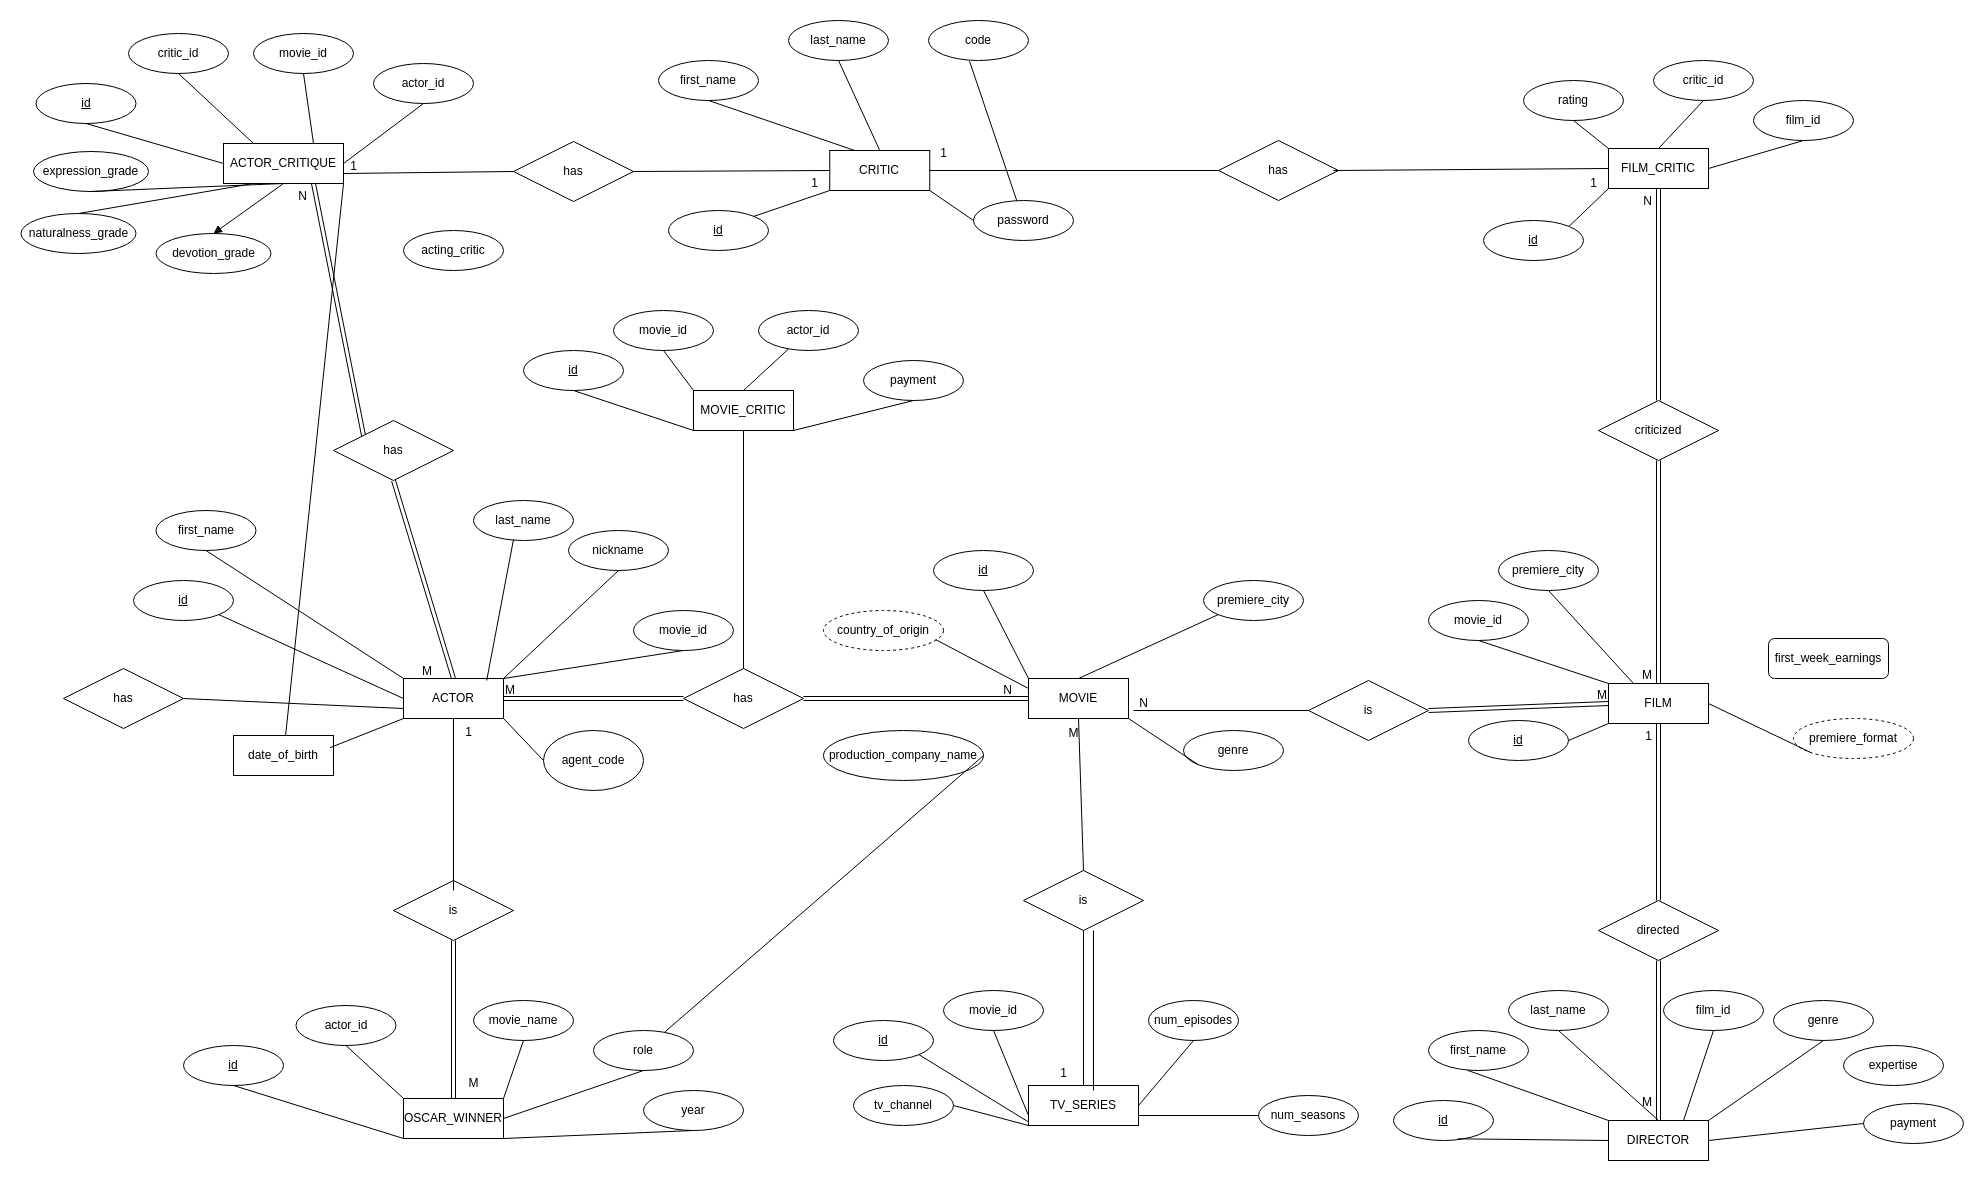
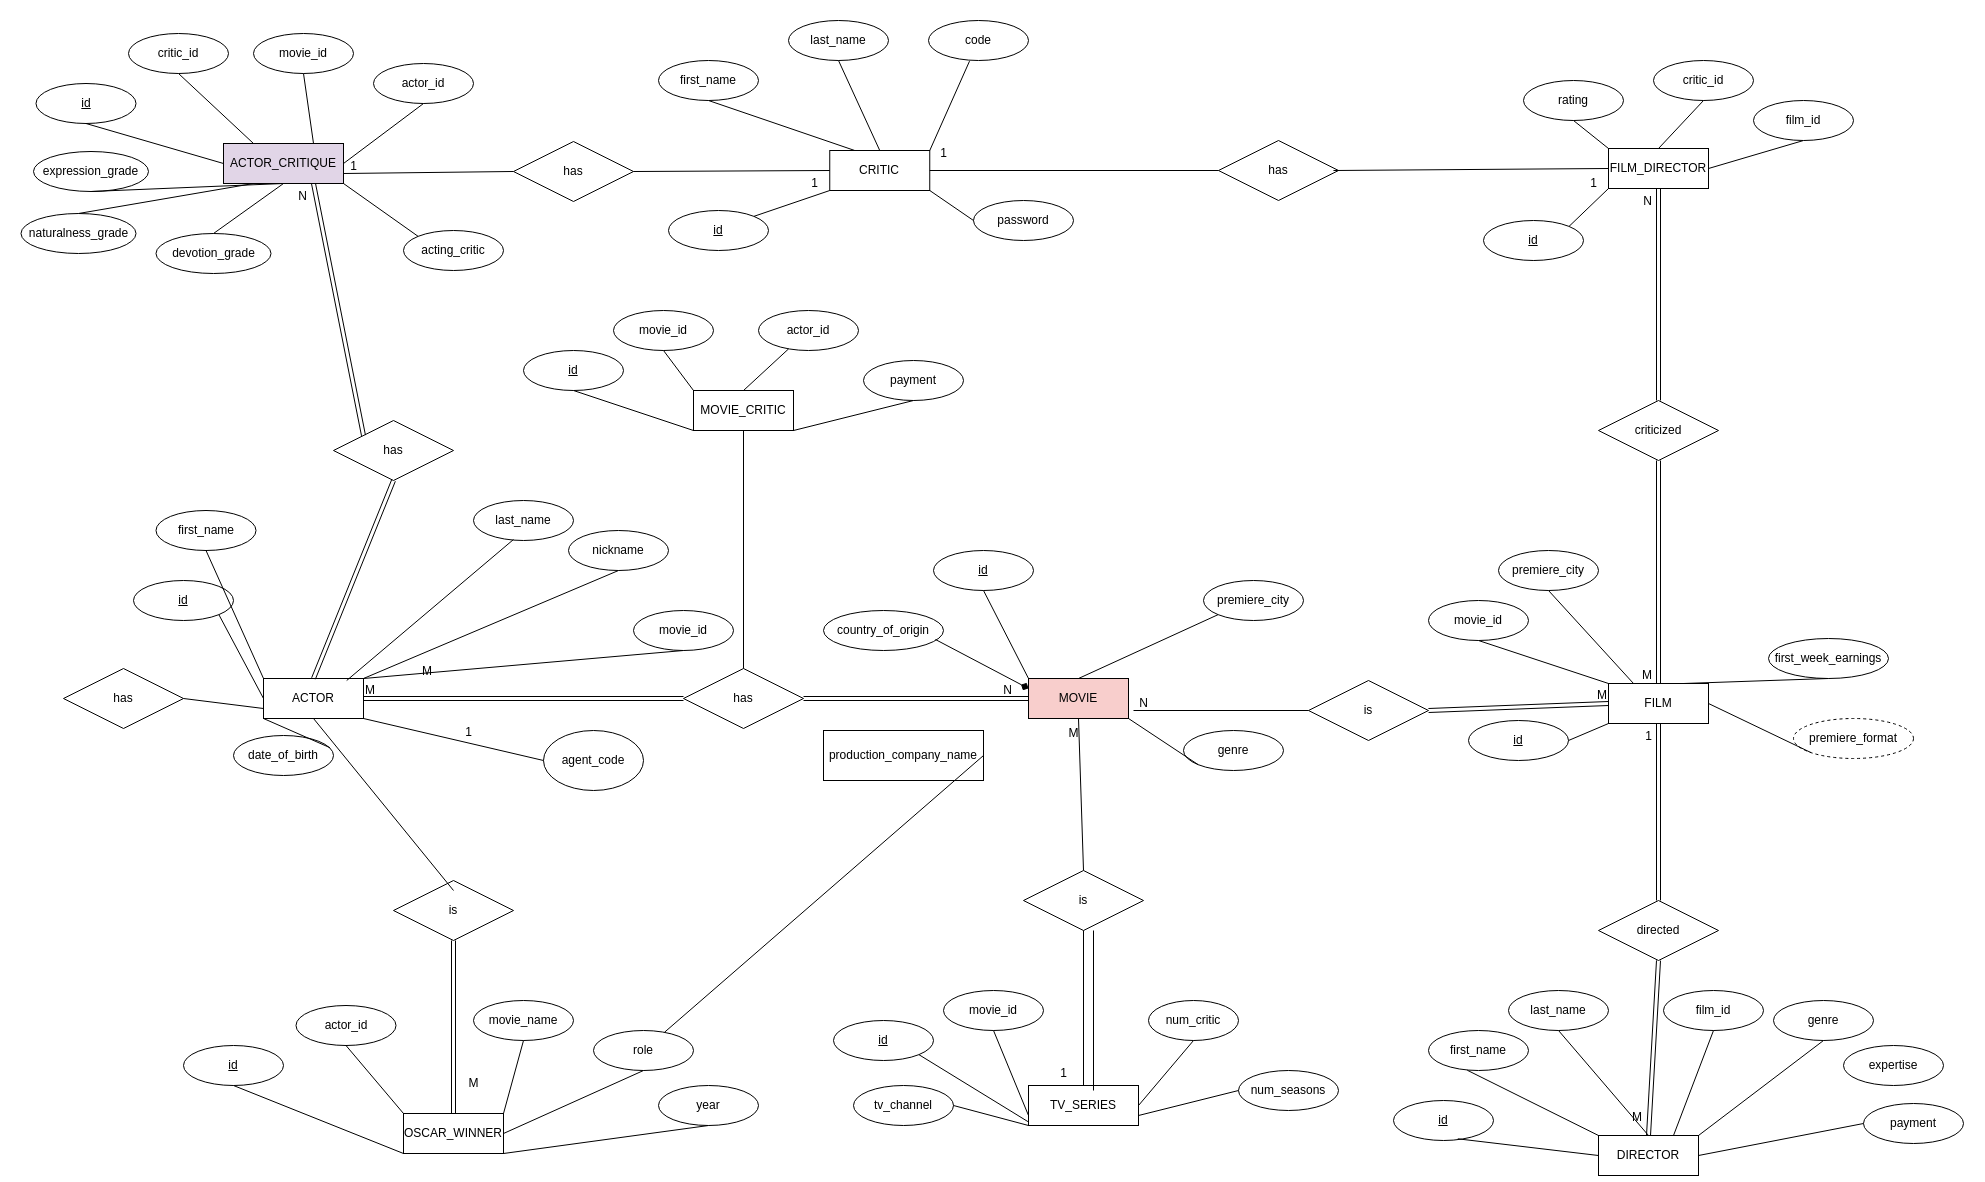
(993, 130) -> (950, 105)
(284, 164) -> (284, 164)
(1659, 169) -> (1659, 169)
(221, 228) -> (218, 230)
(309, 516) -> (380, 210)
(884, 631) -> (884, 631)
(1829, 659) -> (1829, 659)
none -> (1757, 681)
(1024, 686) -> (1021, 684)
(454, 699) -> (314, 699)
(1079, 699) -> (1079, 699)
(284, 756) -> (284, 756)
(904, 756) -> (904, 756)
(1194, 1021) -> (1194, 1021)
(694, 1111) -> (709, 1106)
(1309, 1116) -> (1289, 1091)
(454, 1119) -> (454, 1134)
(1659, 1141) -> (1649, 1156)
